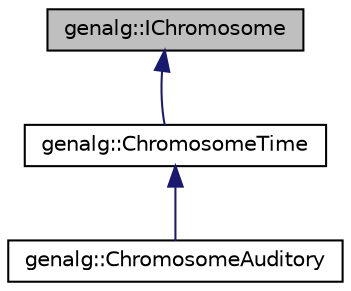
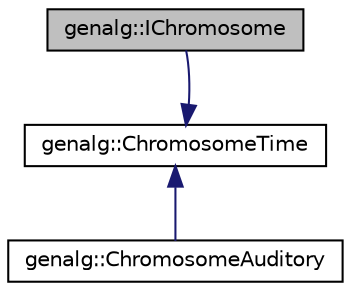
(162, 98) -> (189, 78)
